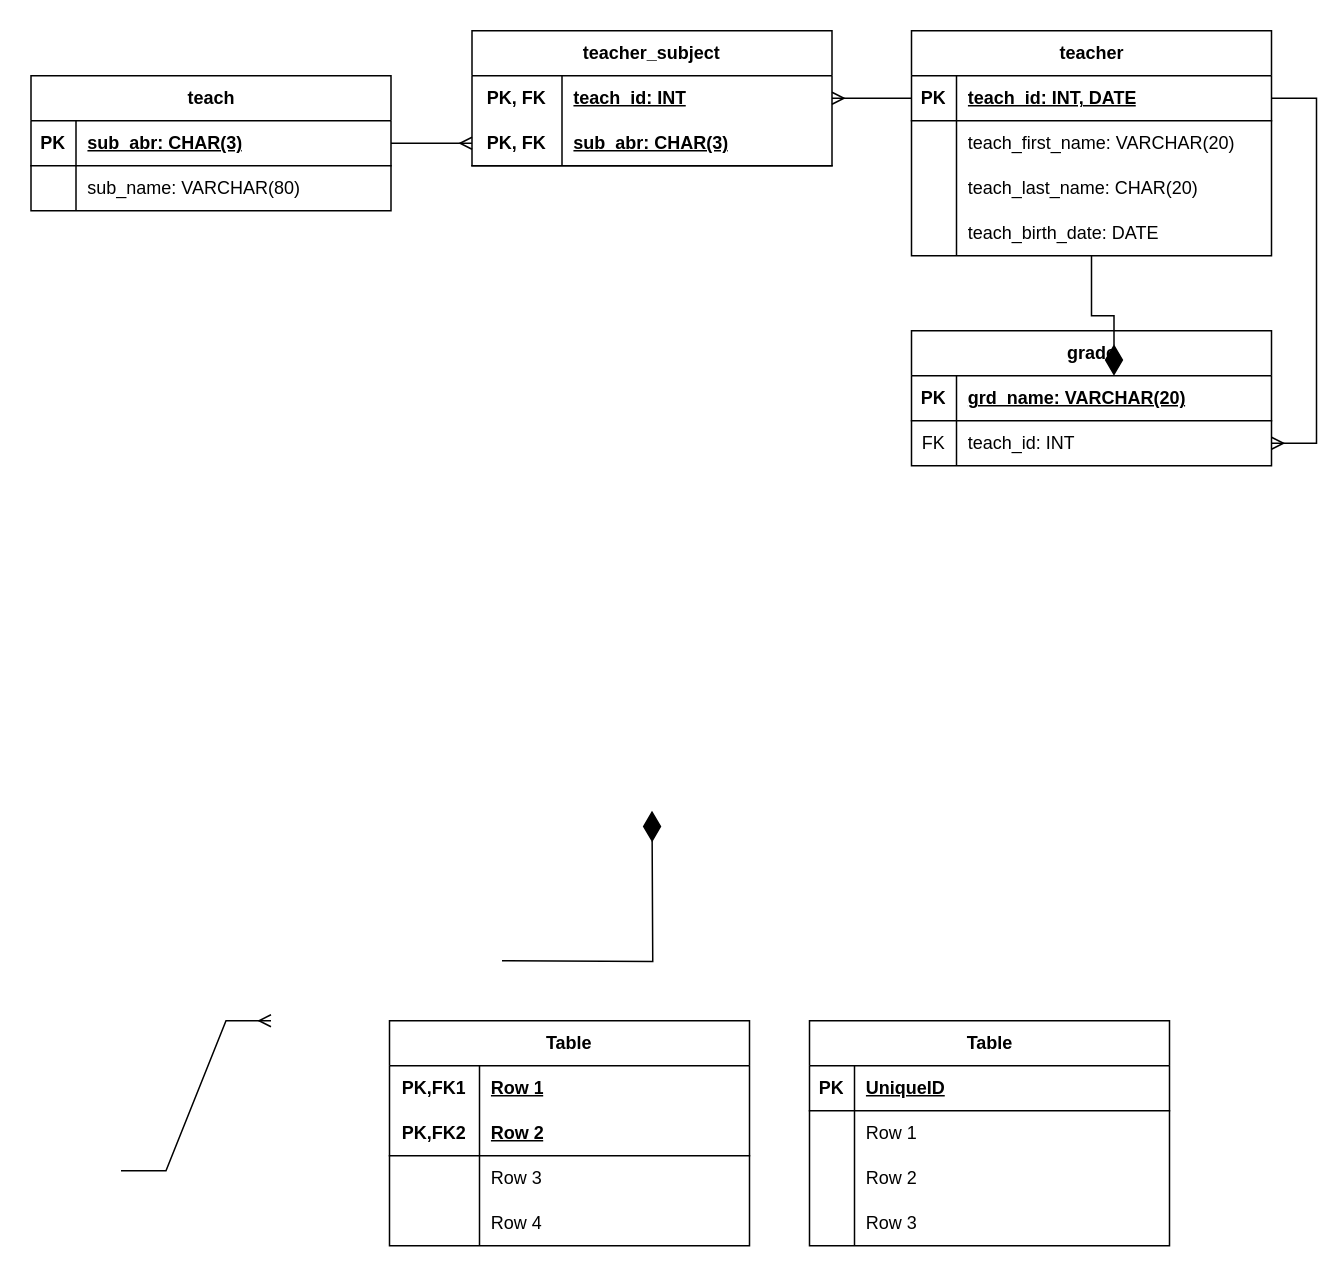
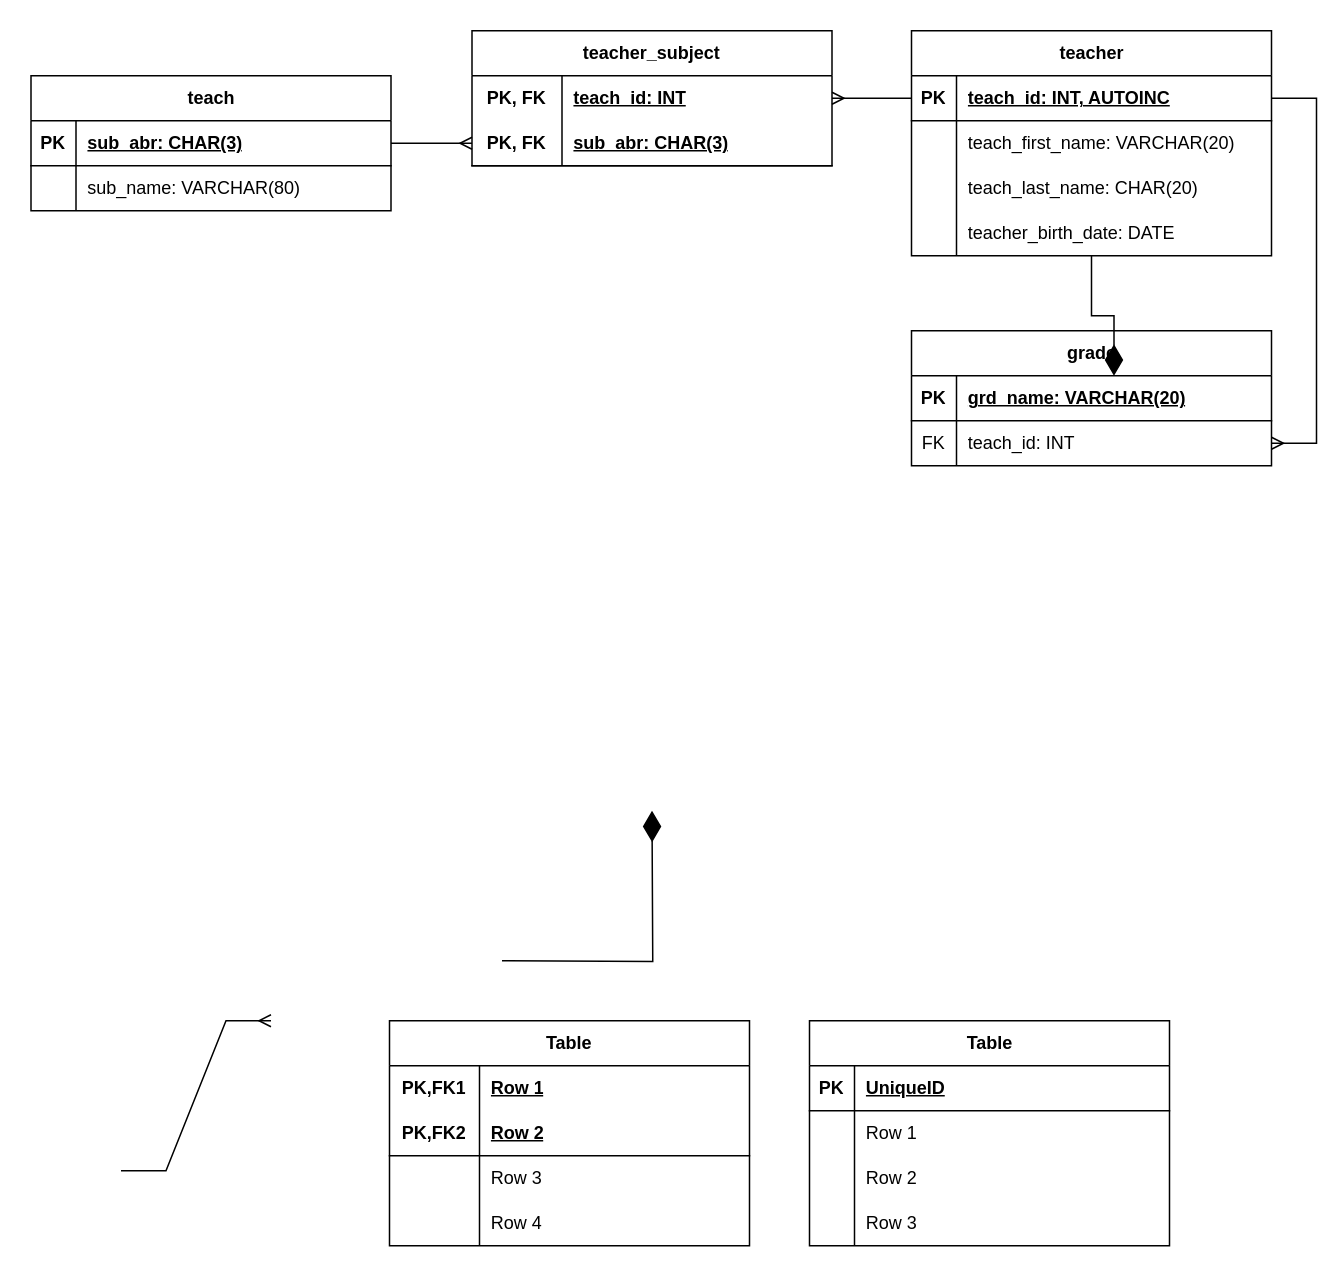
(1052, 98) -> (1067, 98)
(1072, 233) -> (1082, 233)
